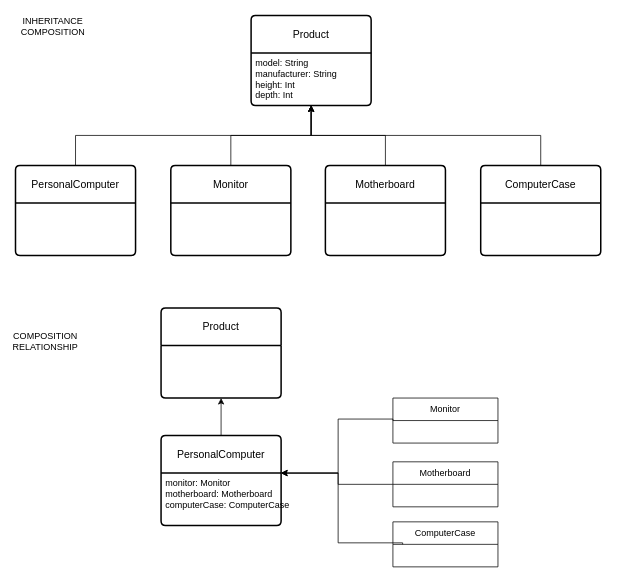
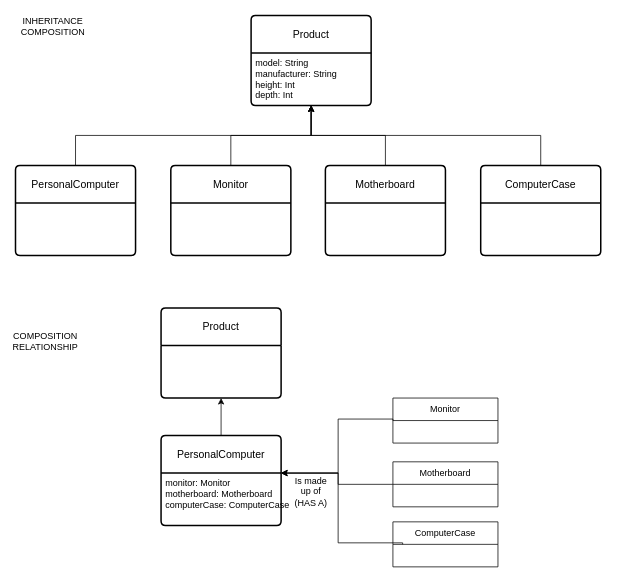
none -> (311, 492)
